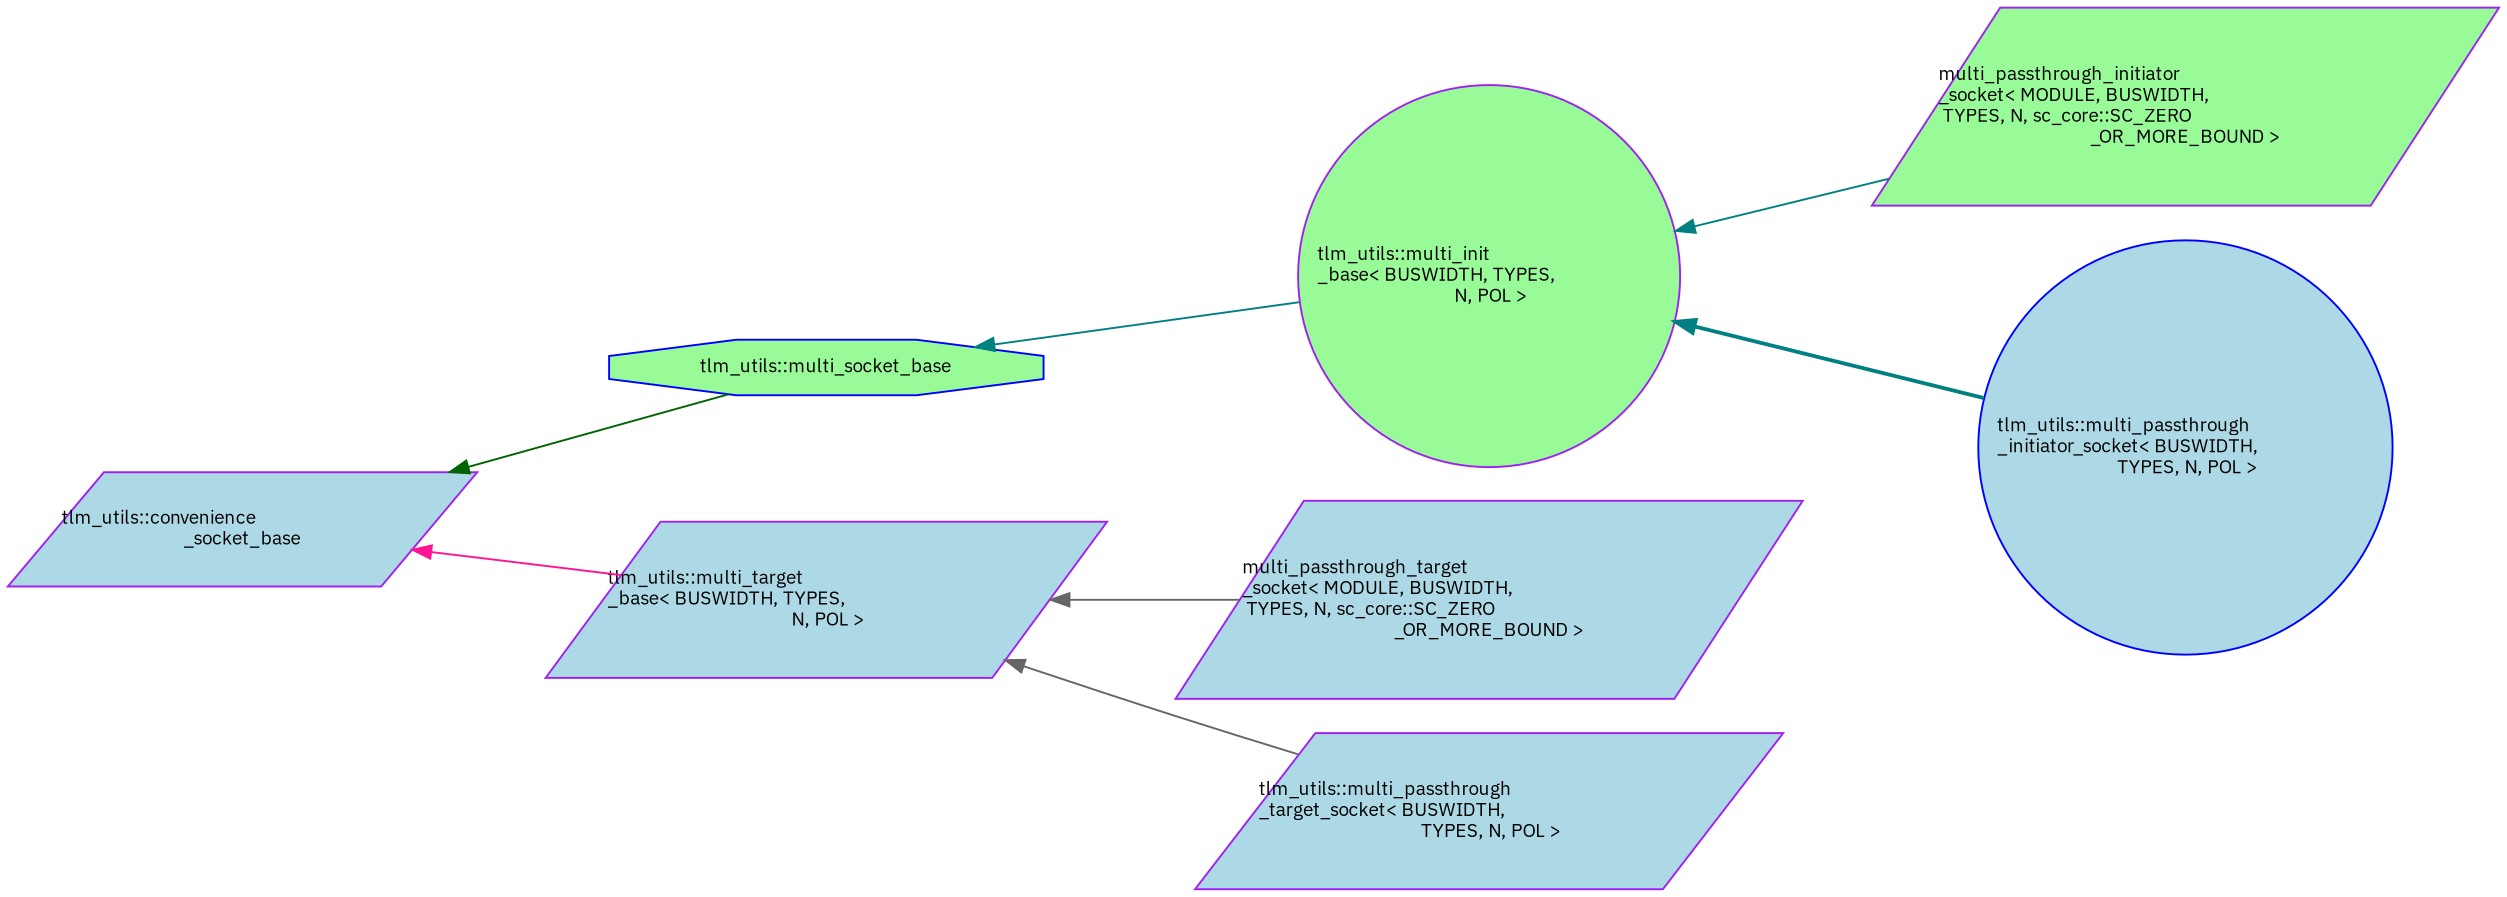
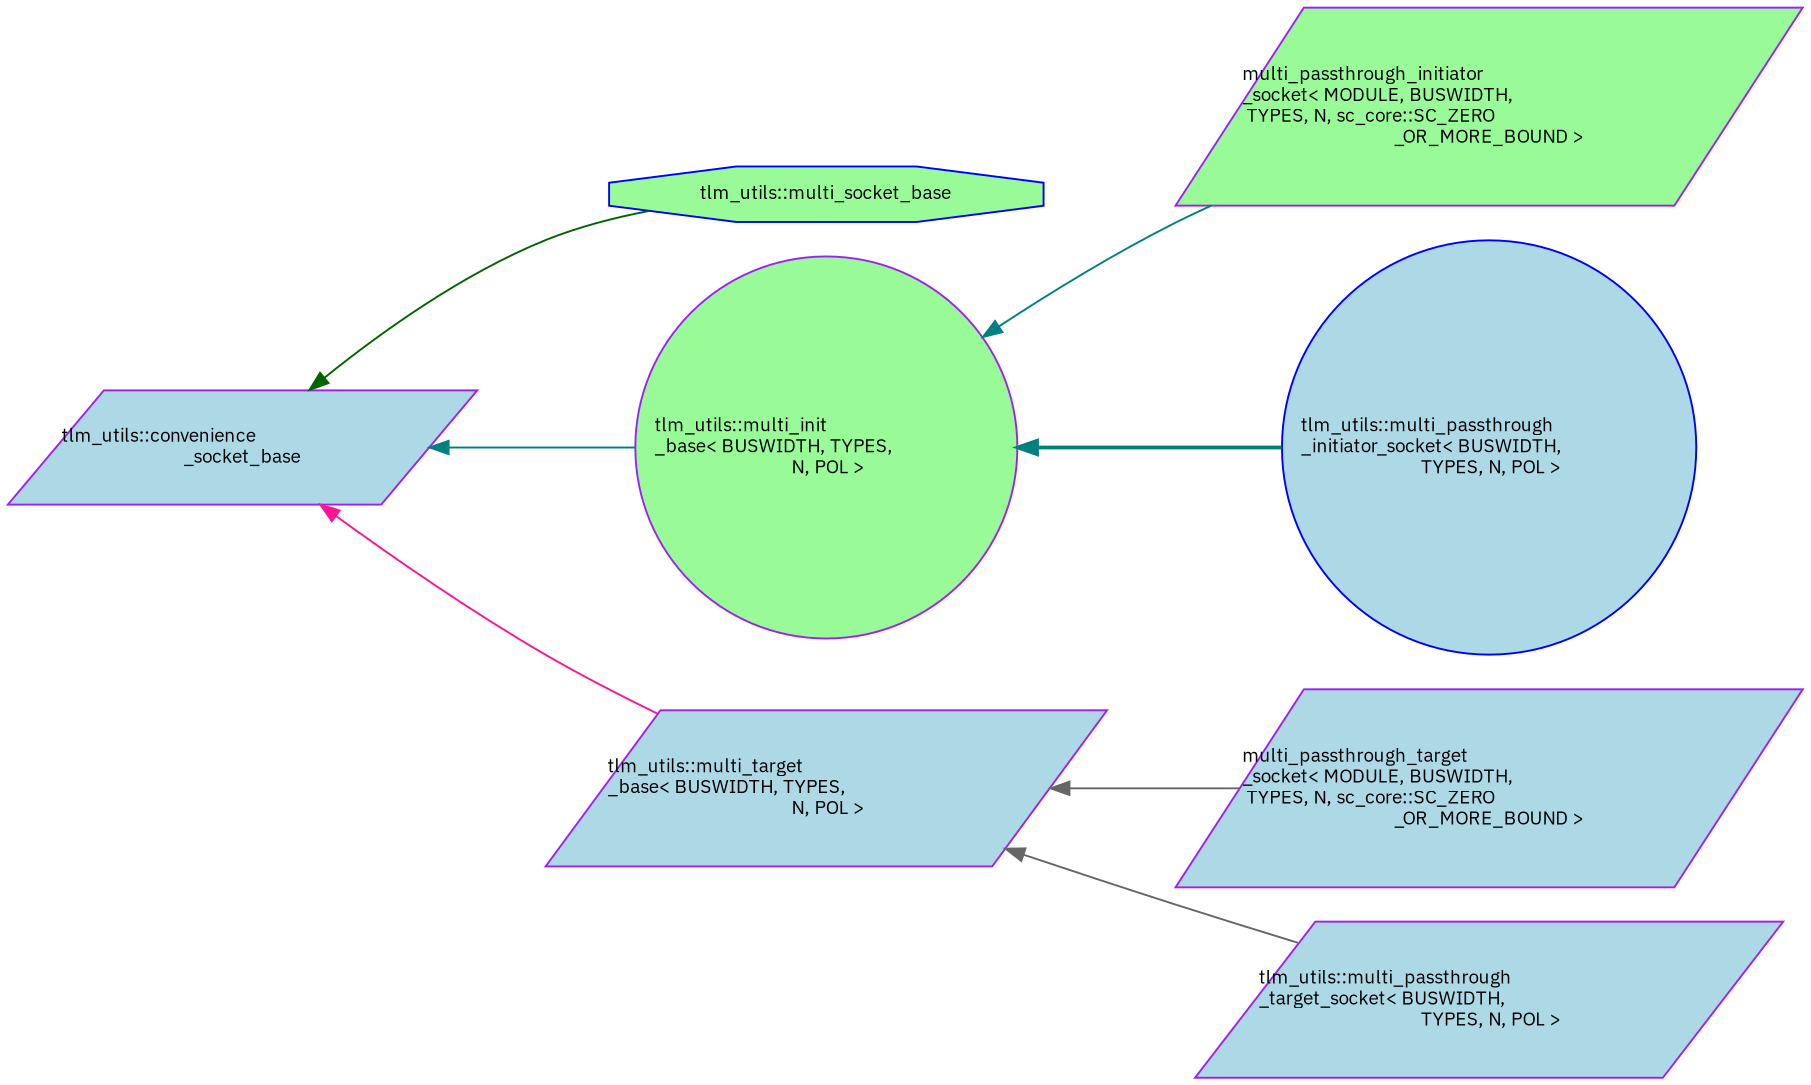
(1147, 323) -> (542, 447)
